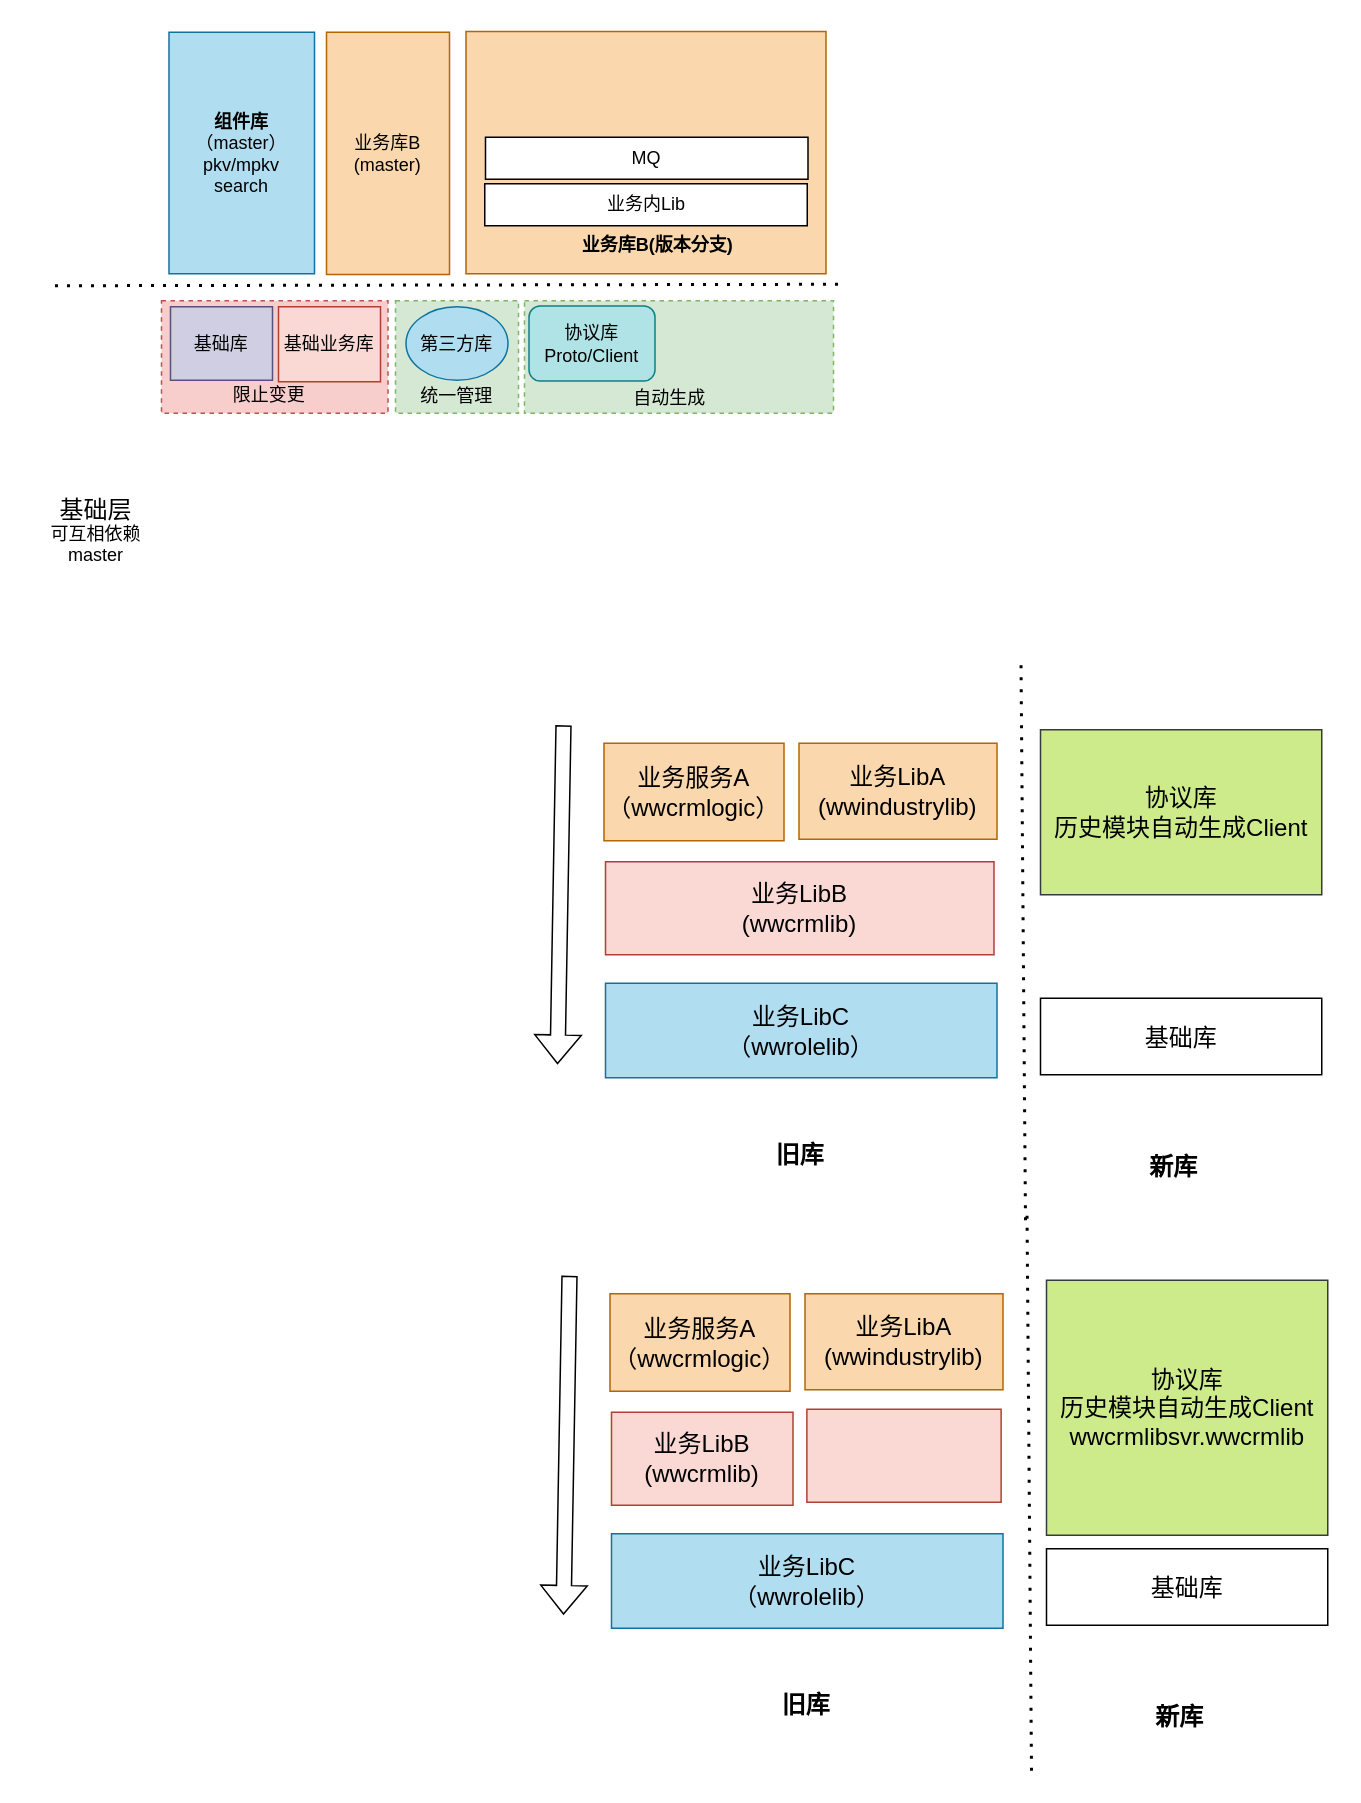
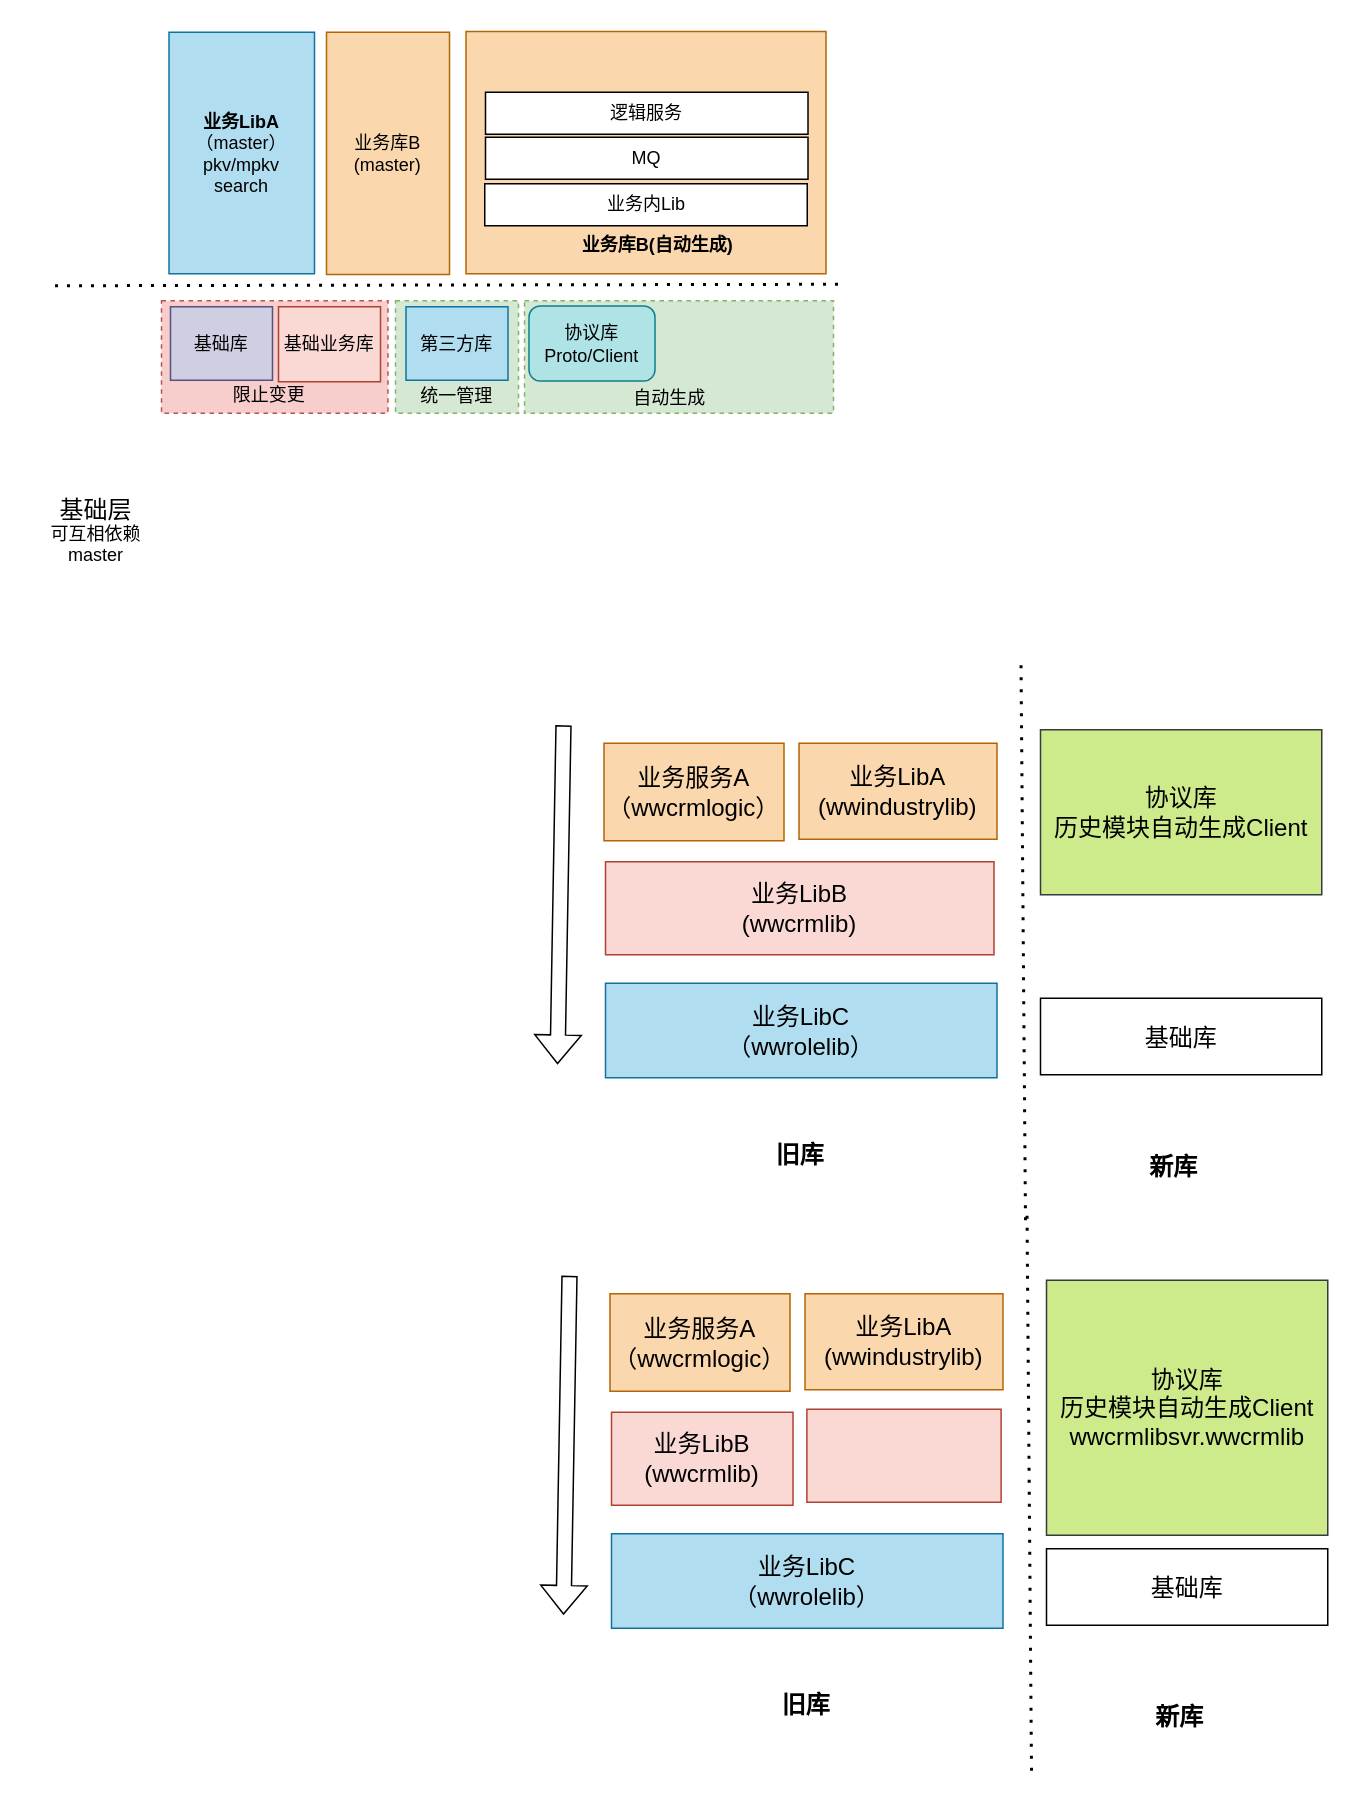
none -> (647, 113)
(242, 154) -> (242, 154)
(658, 245) -> (658, 245)
(457, 344) -> (457, 344)
